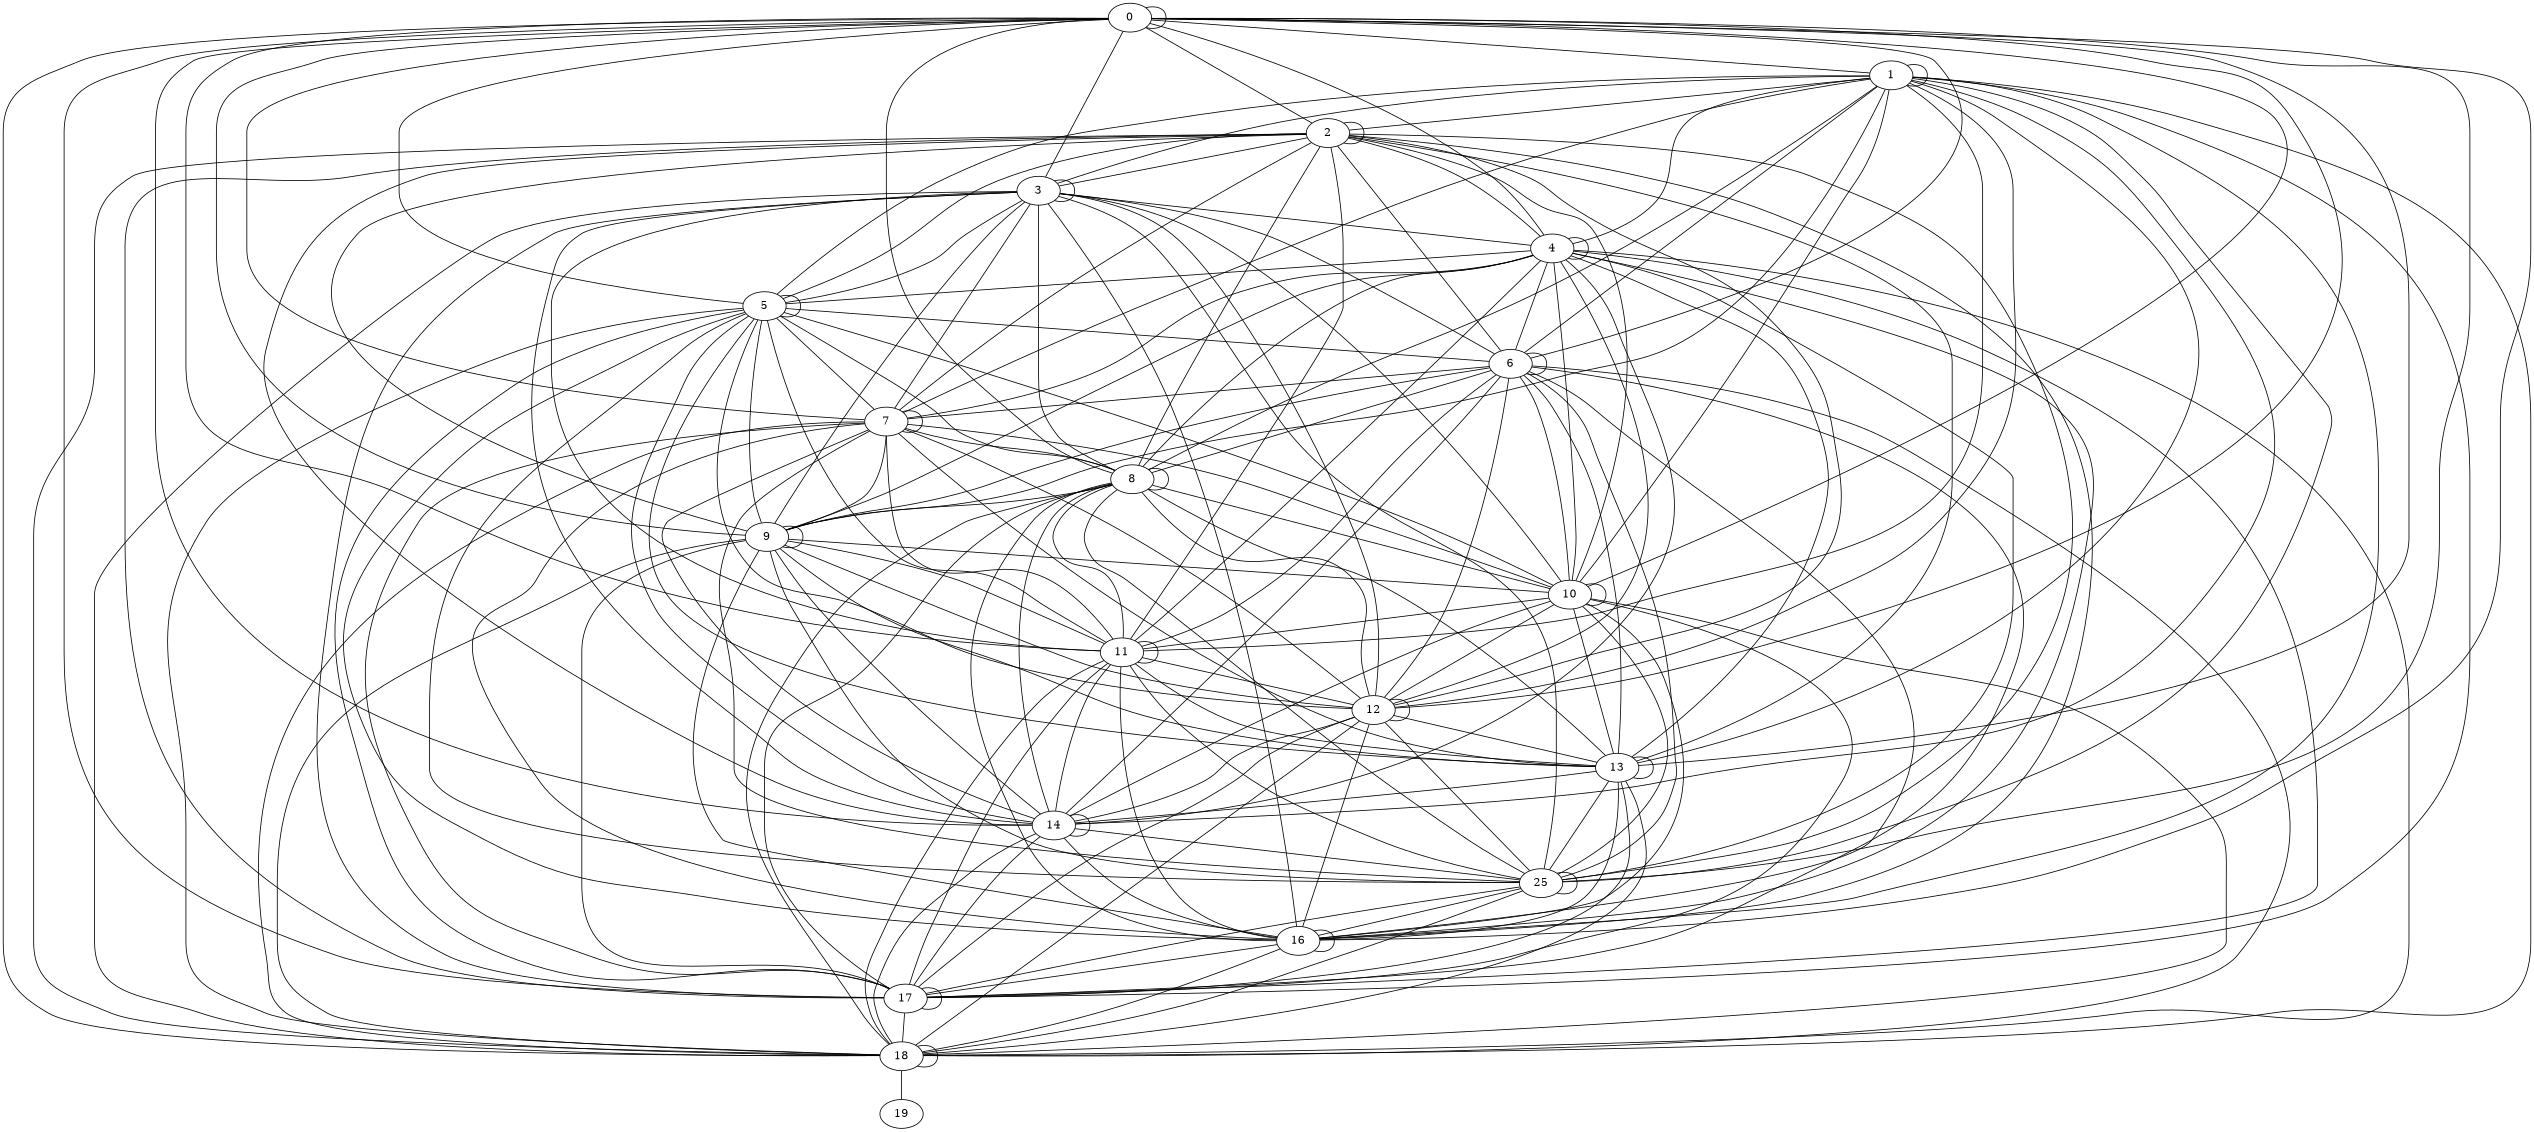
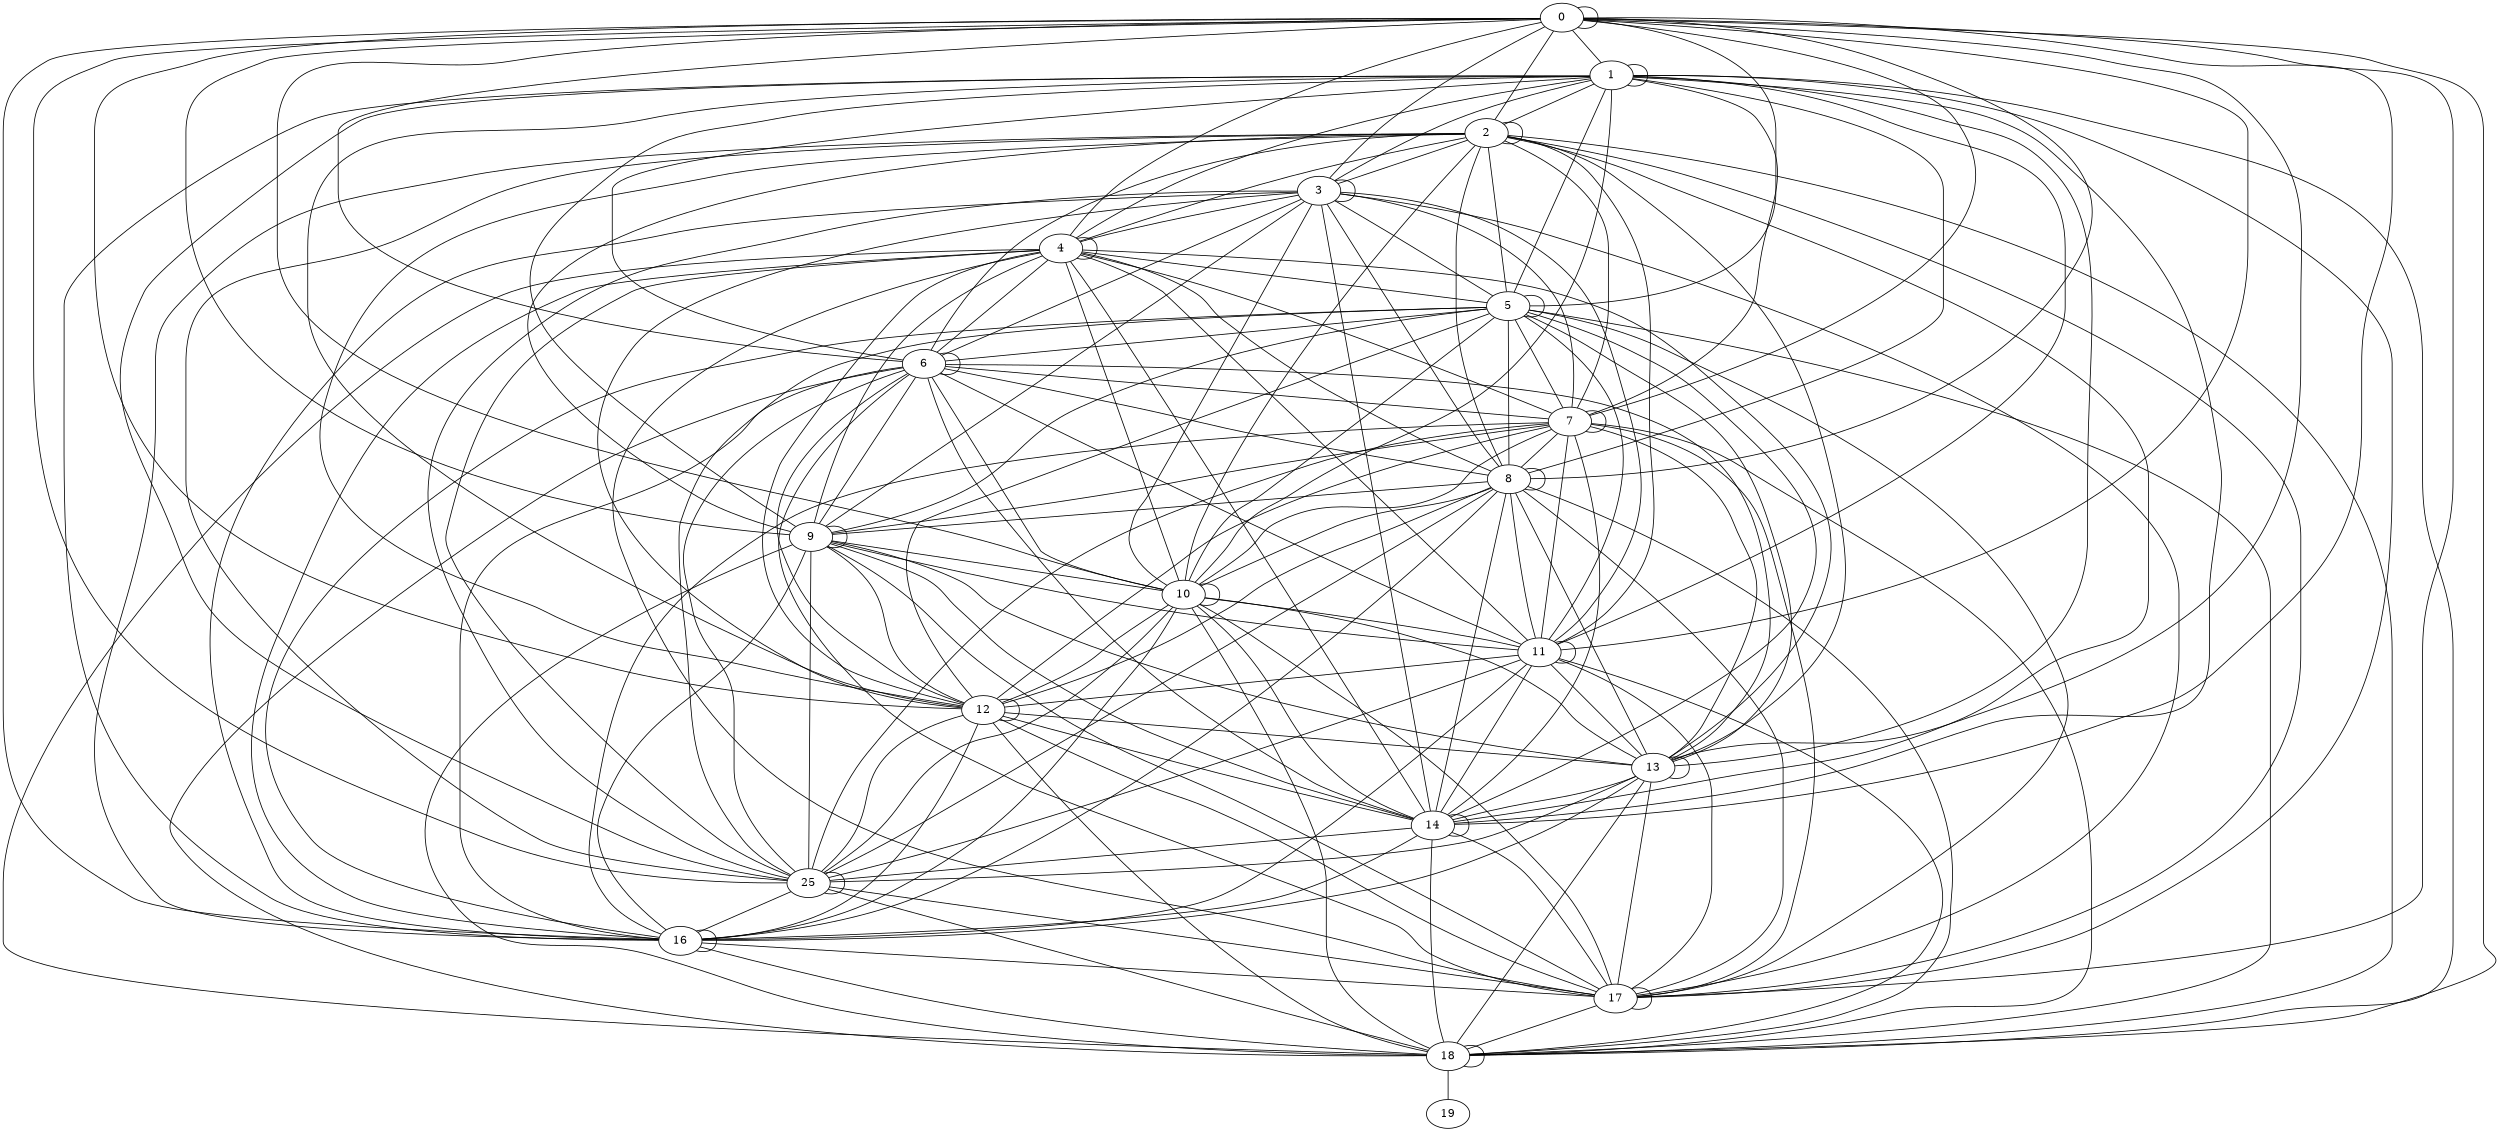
(95, 646) -> none
